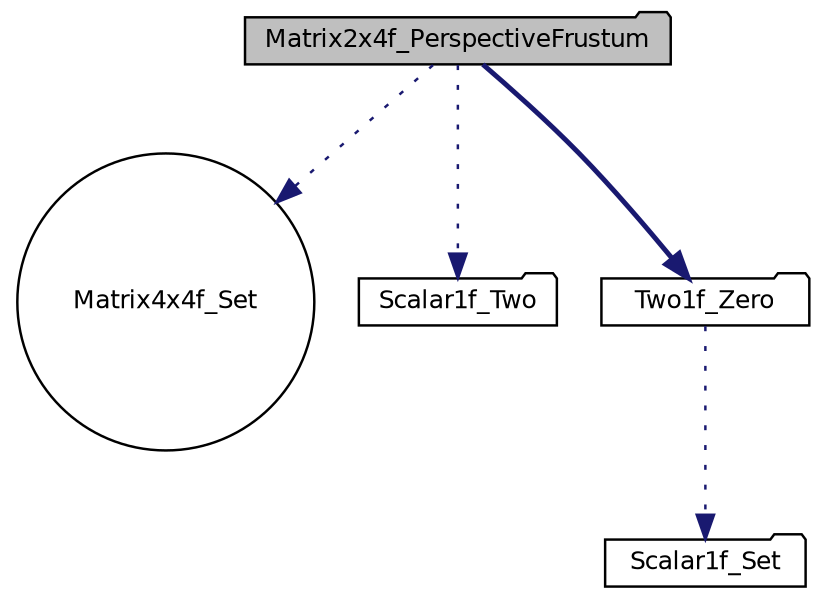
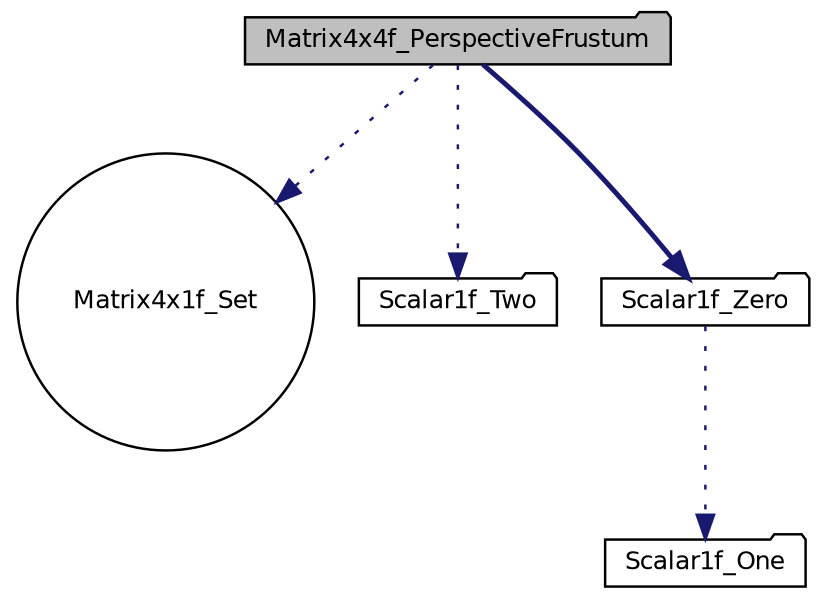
(458, 41) -> (458, 41)
(166, 302) -> (166, 302)
(705, 302) -> (705, 302)
(705, 563) -> (705, 563)
